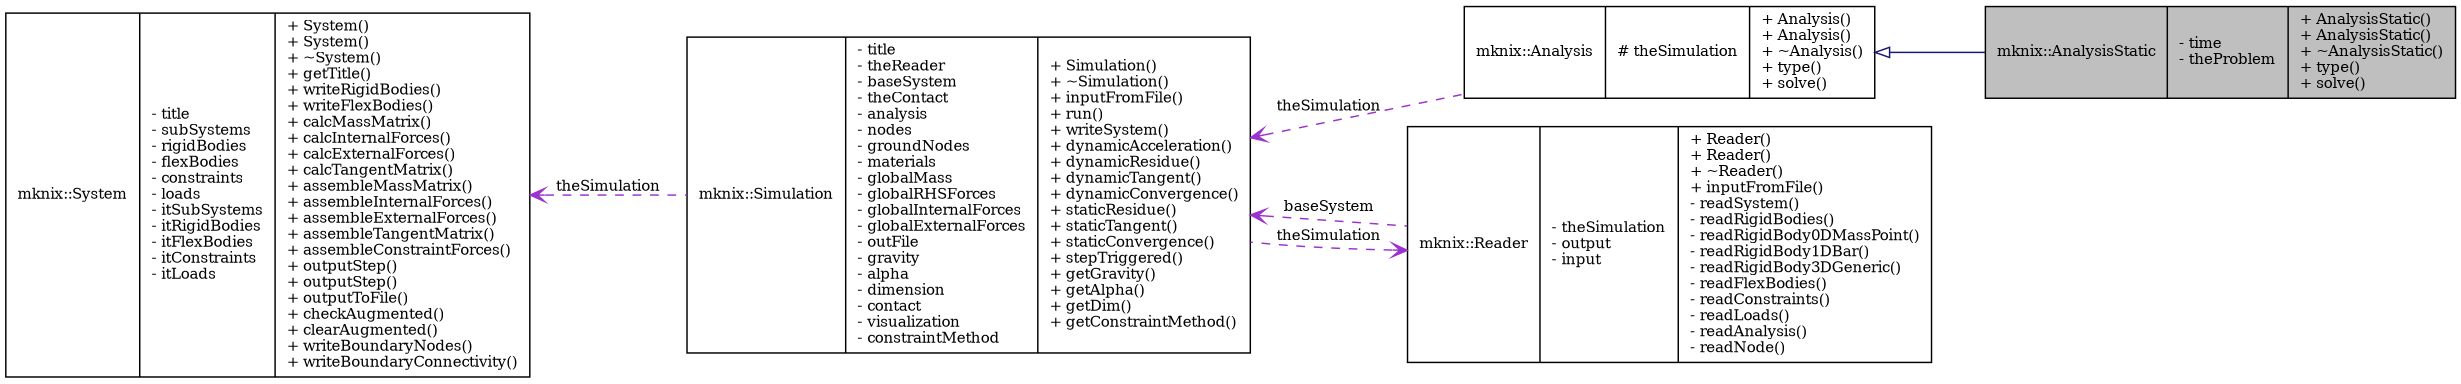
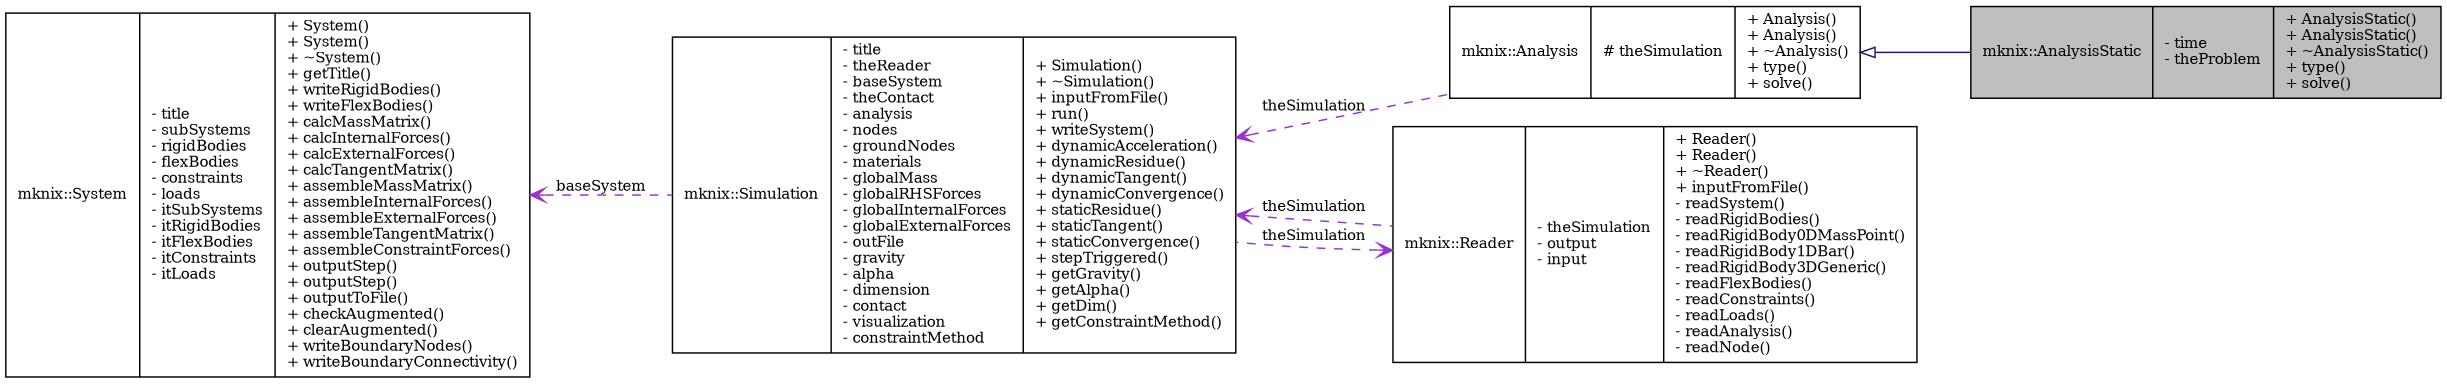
(608, 187) -> (601, 187)
(1329, 207) -> (1314, 207)
